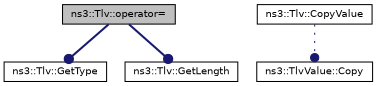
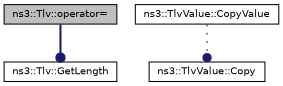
(315, 14) -> (207, 14)
(55, 72) -> none
